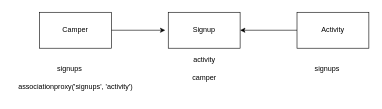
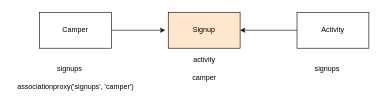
(204, 30) -> (204, 30)
(76, 87) -> (76, 87)
